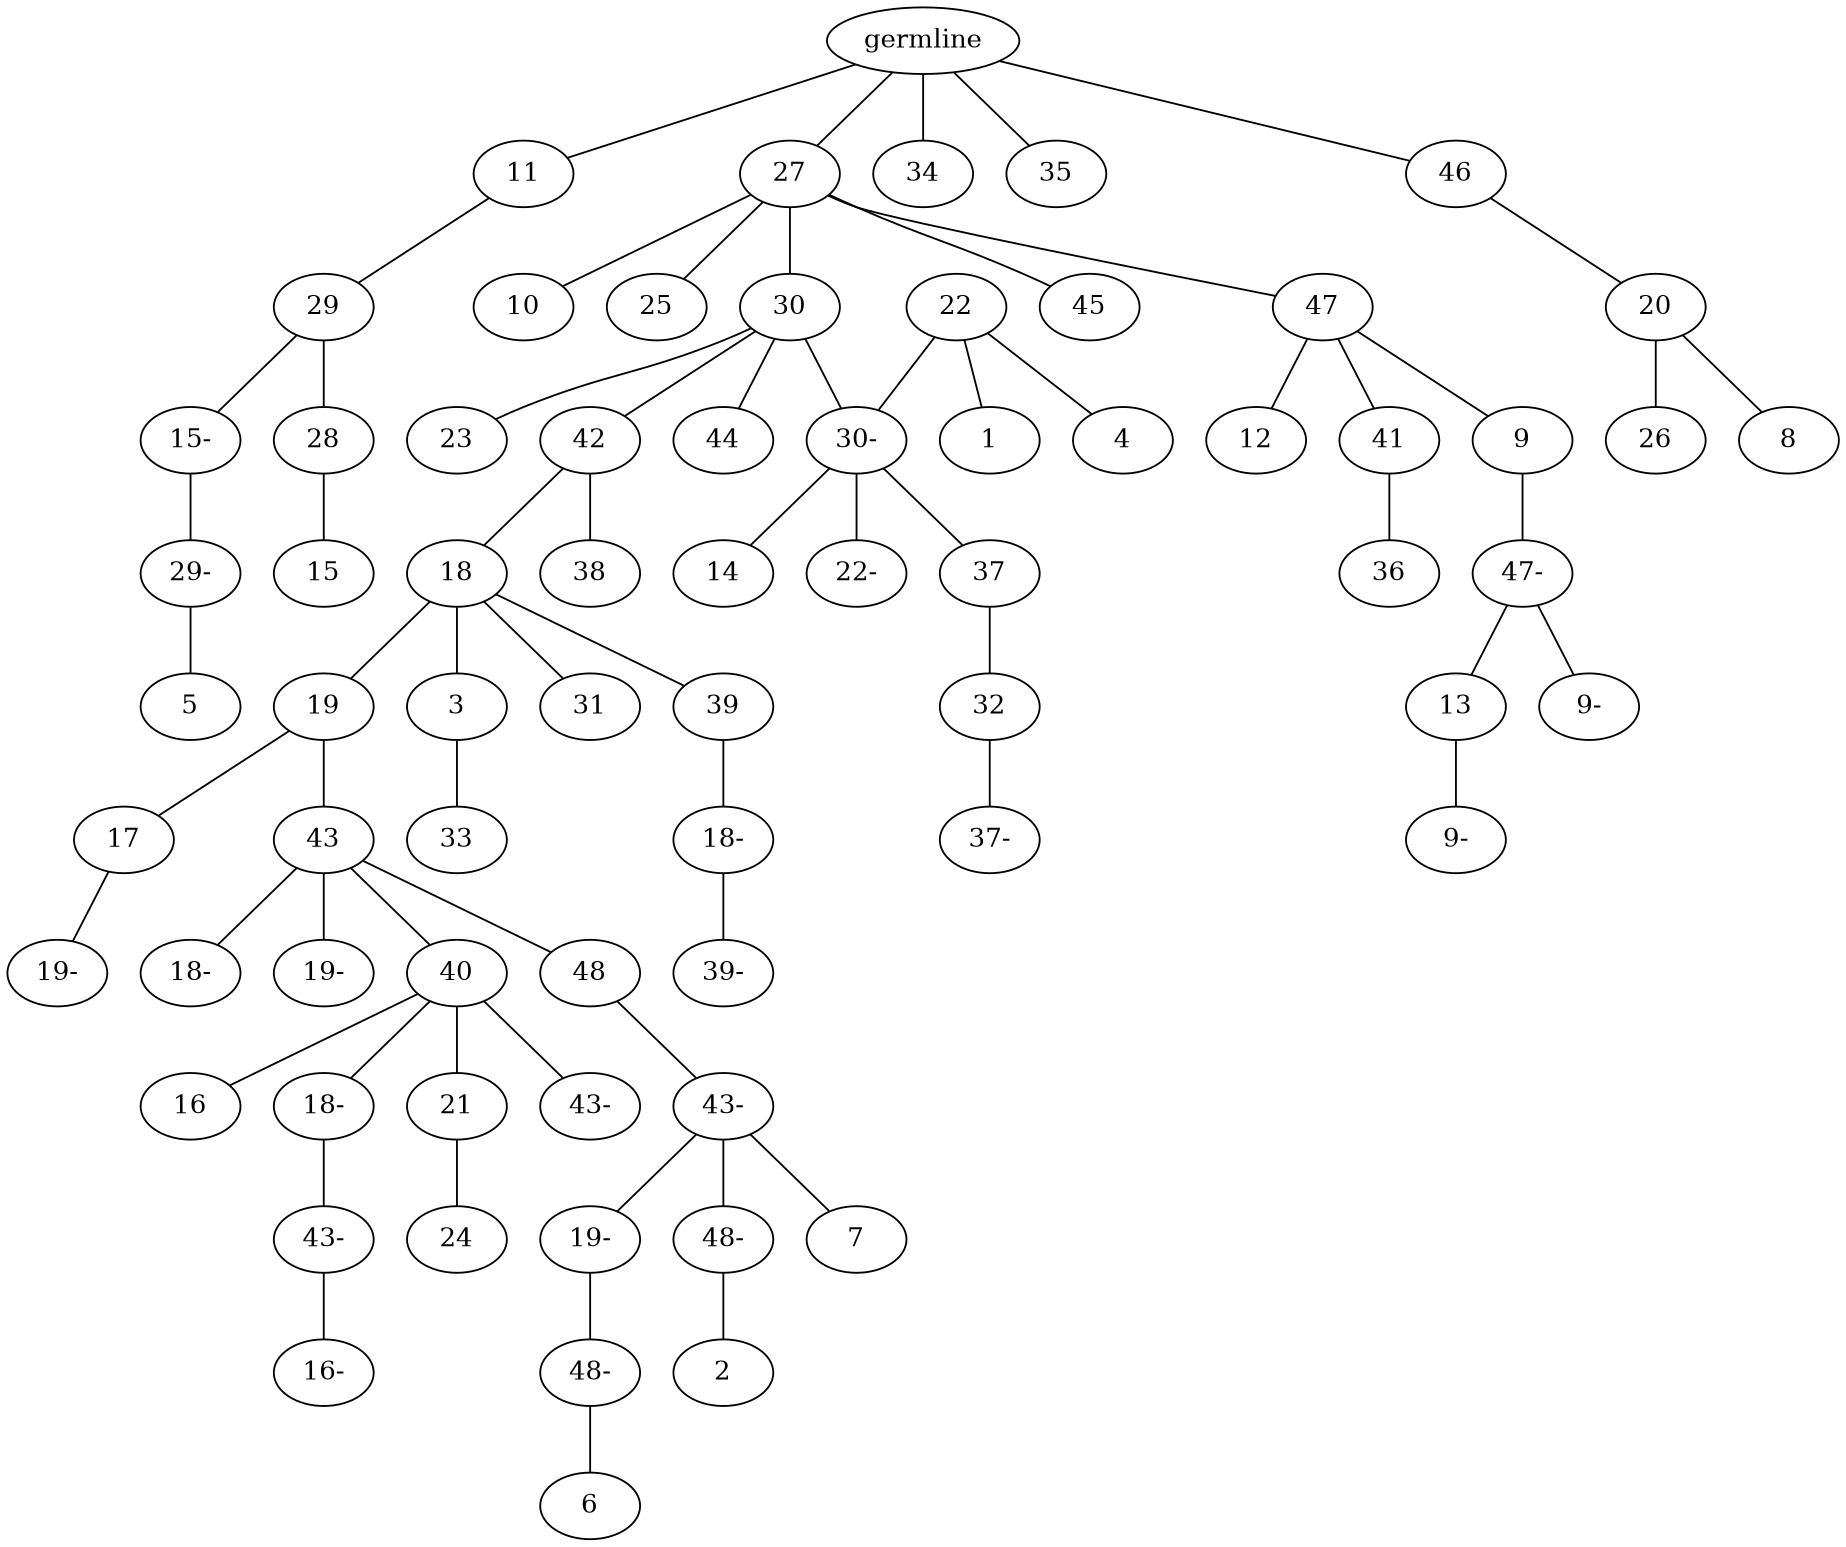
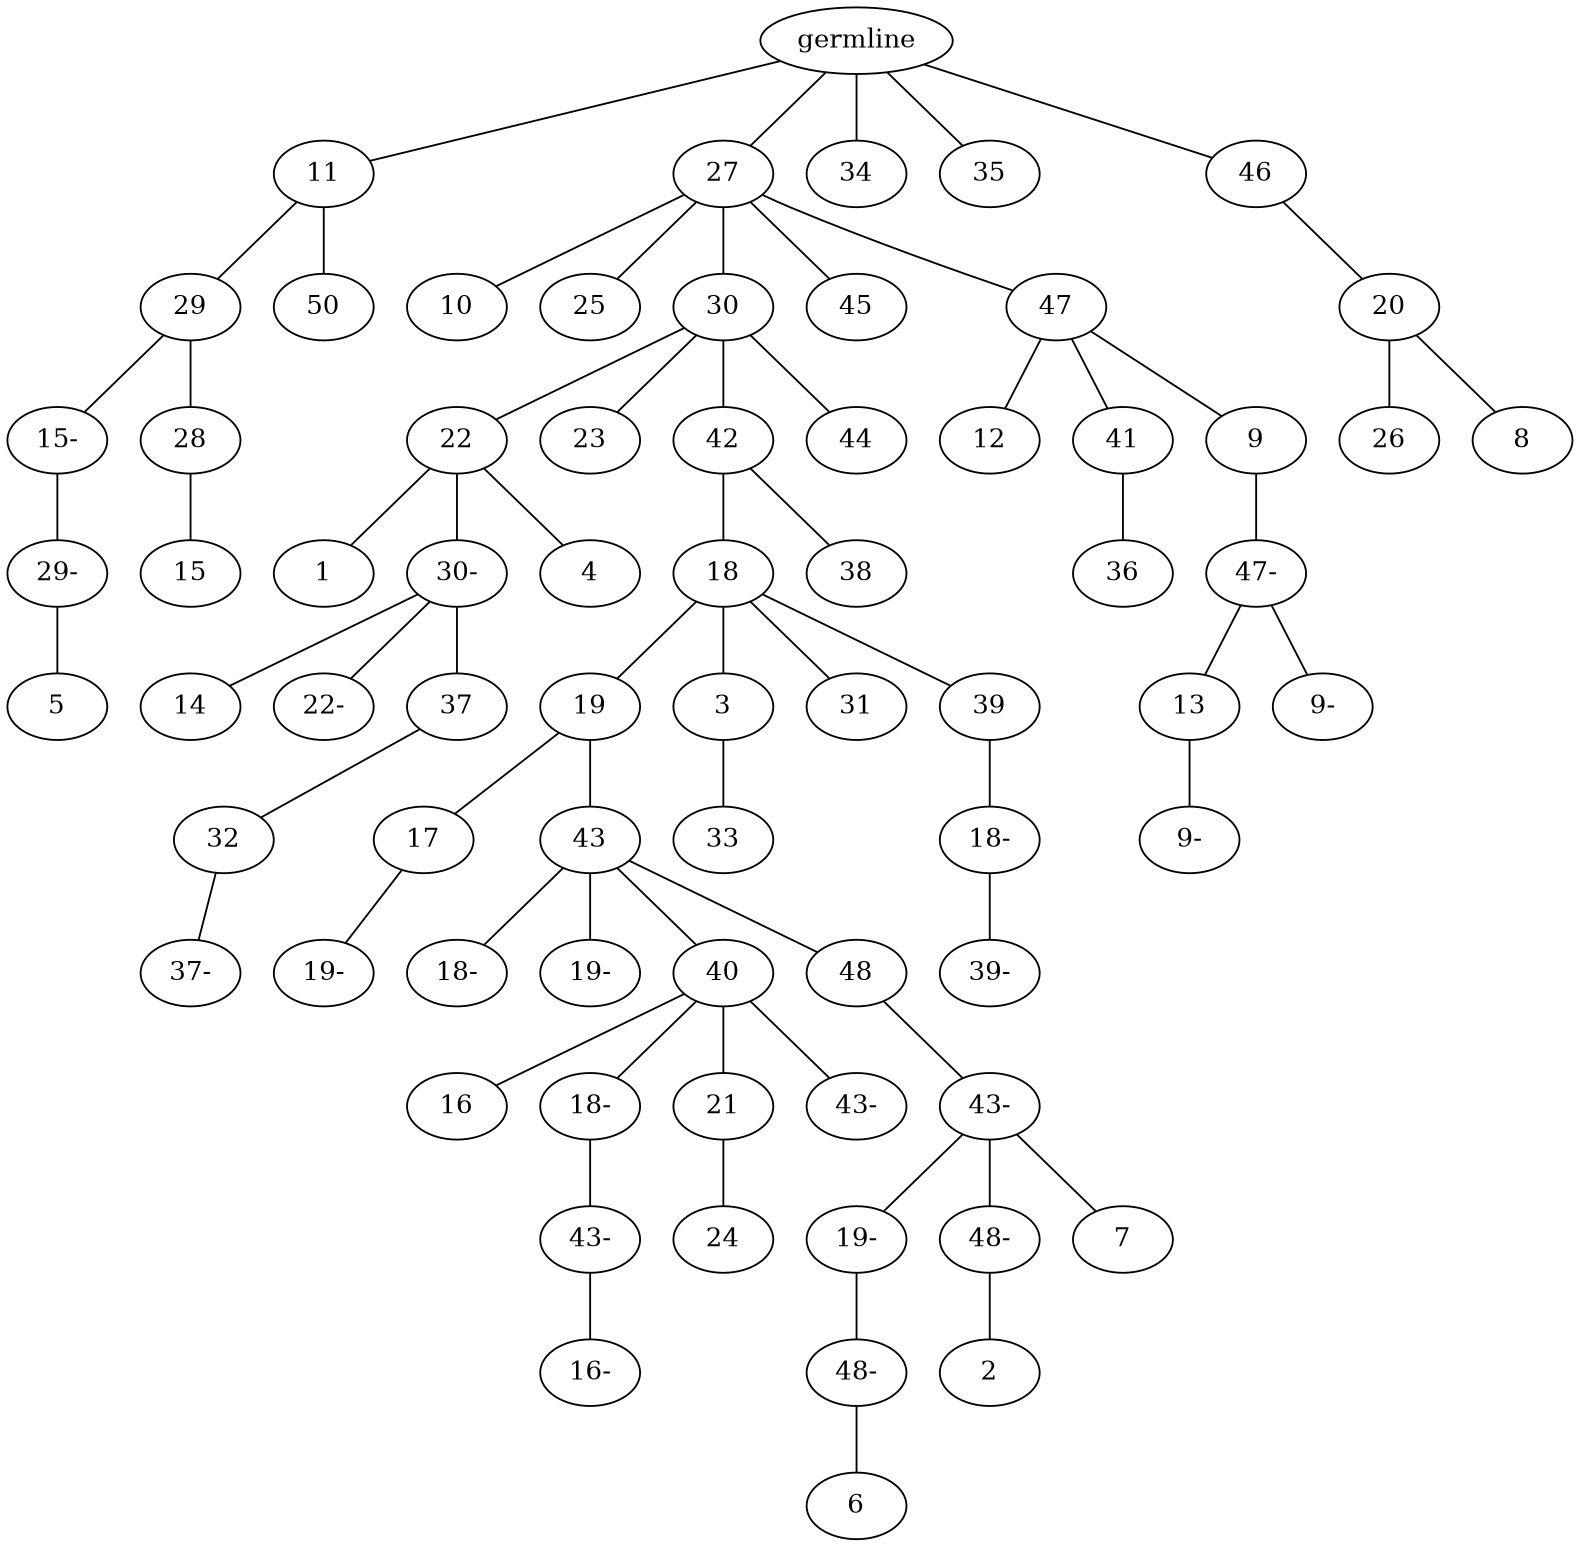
none -> (324, 307)
(823, 374) -> (590, 374)
